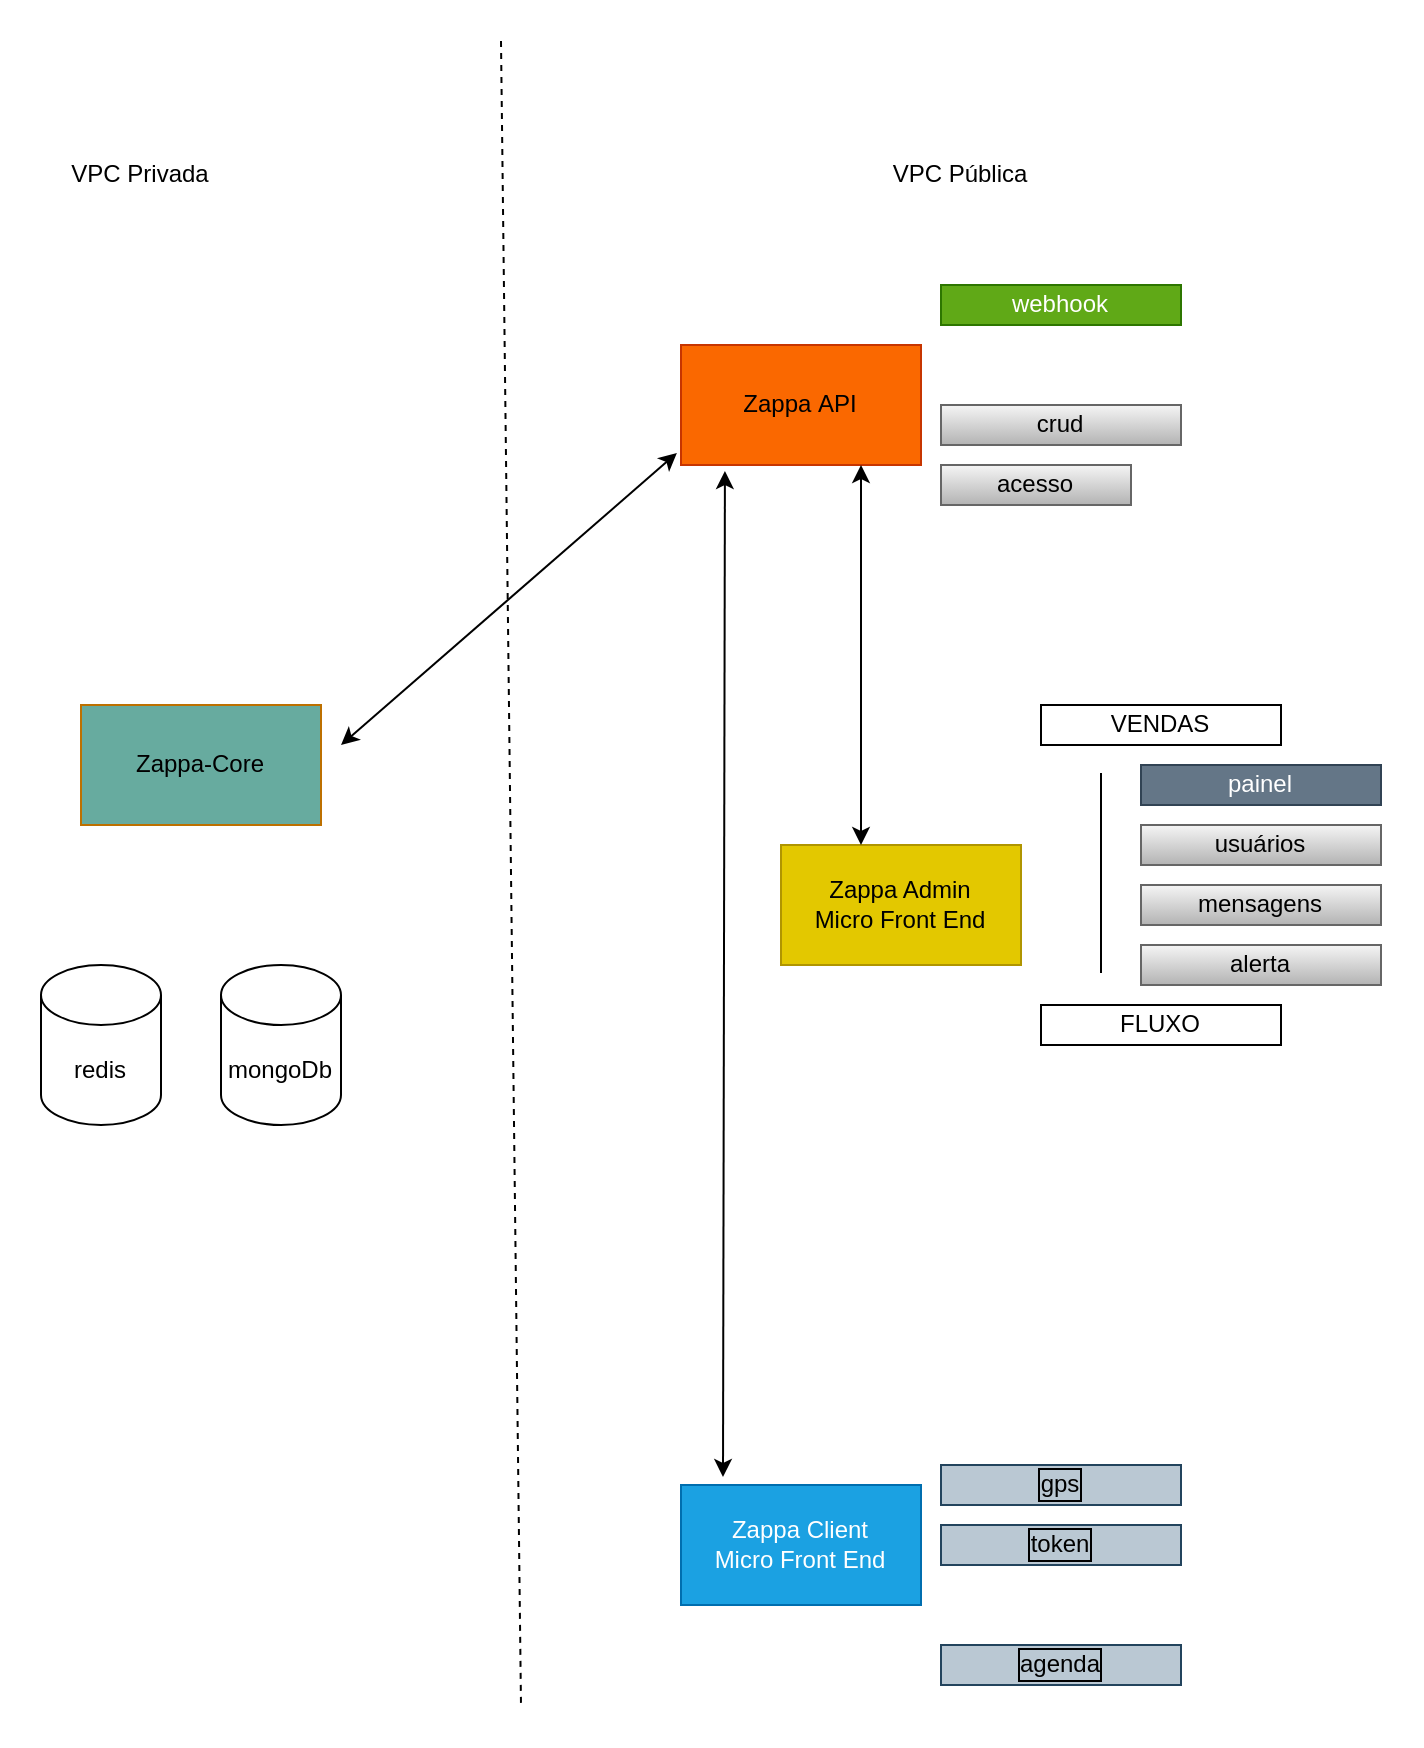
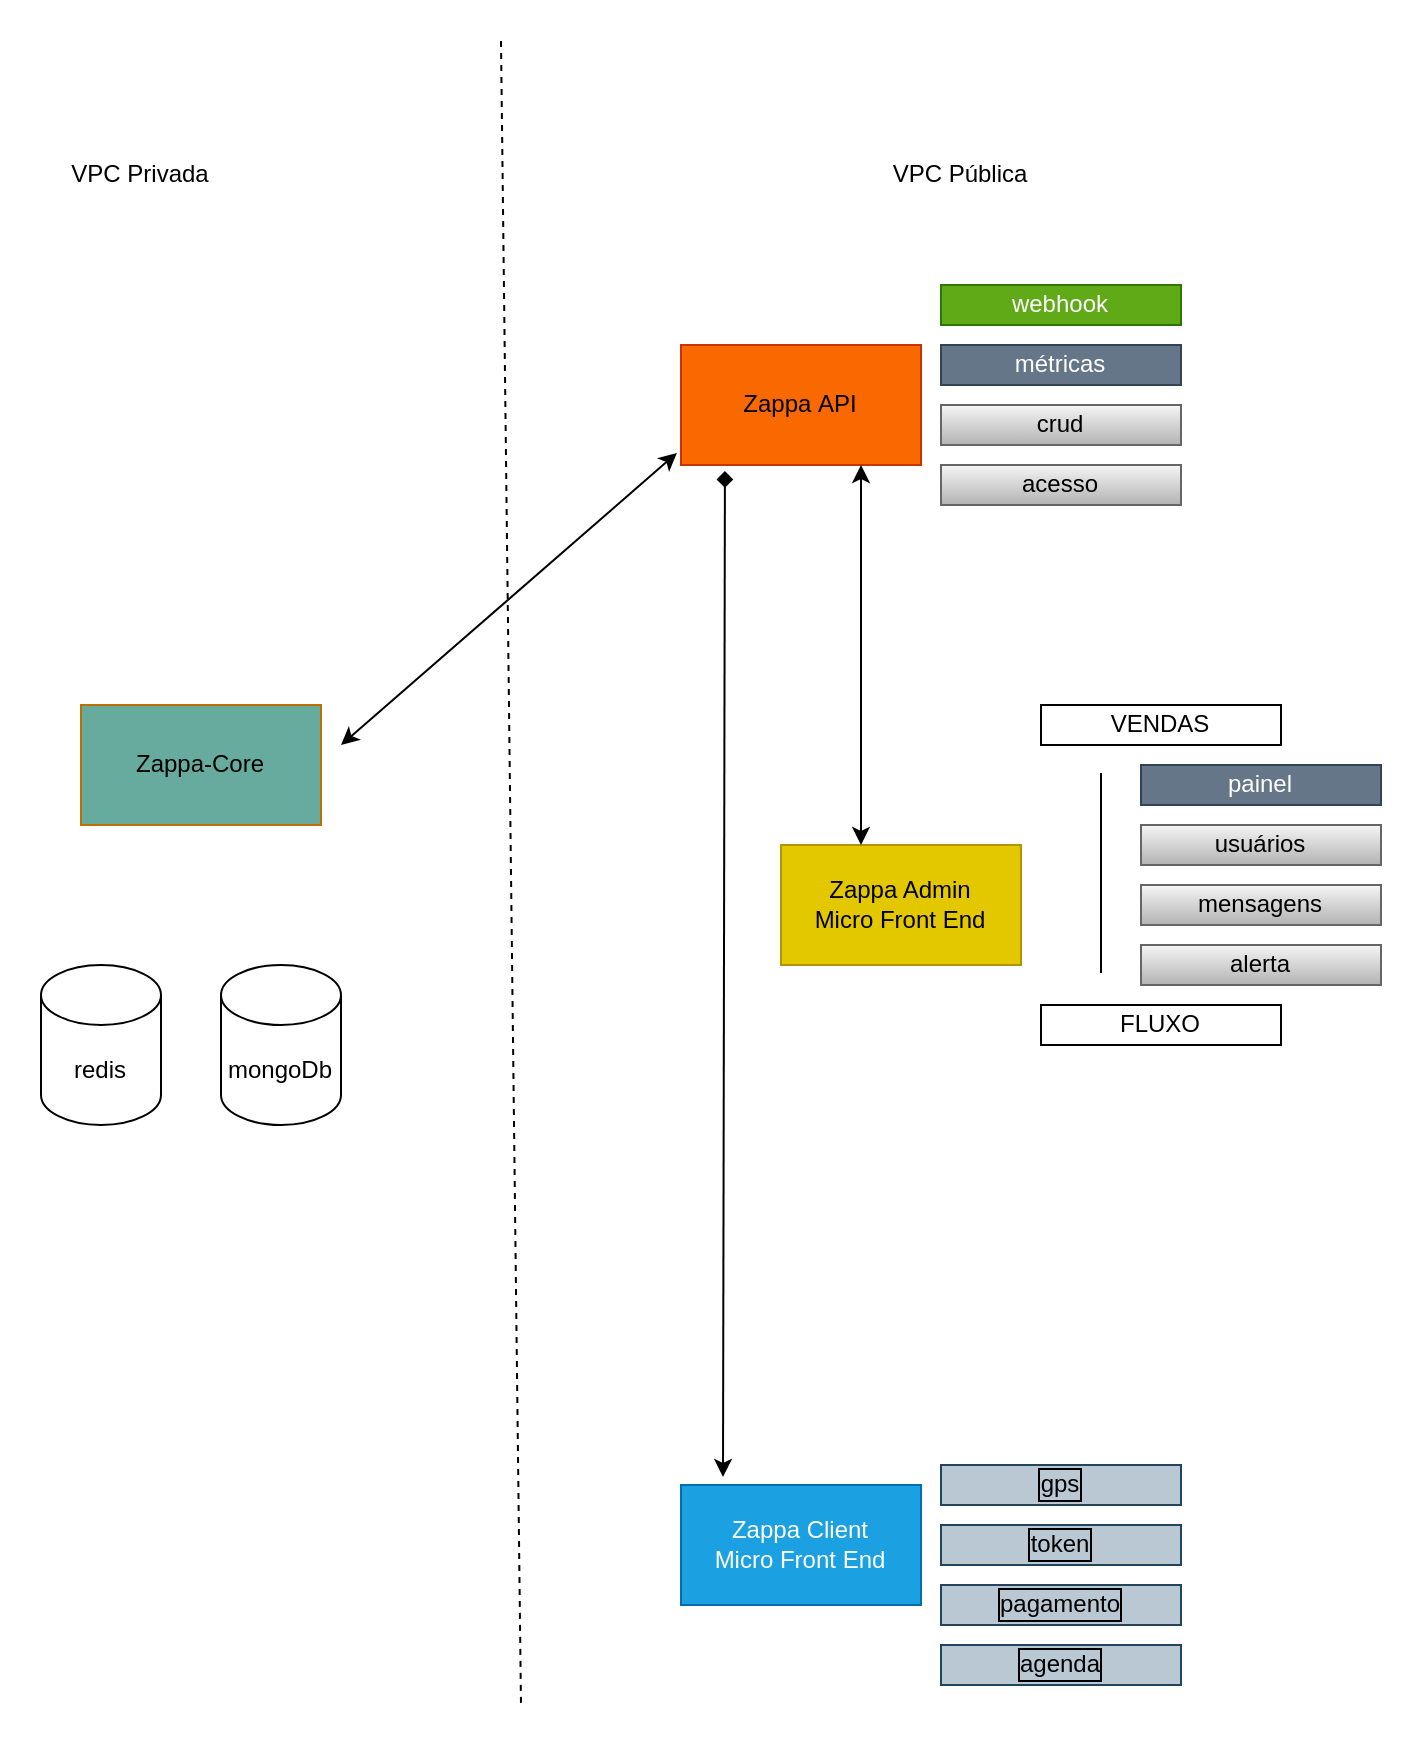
none -> (1061, 365)
(1036, 485) -> (1061, 485)
(725, 486) -> (725, 487)
none -> (1061, 1605)
